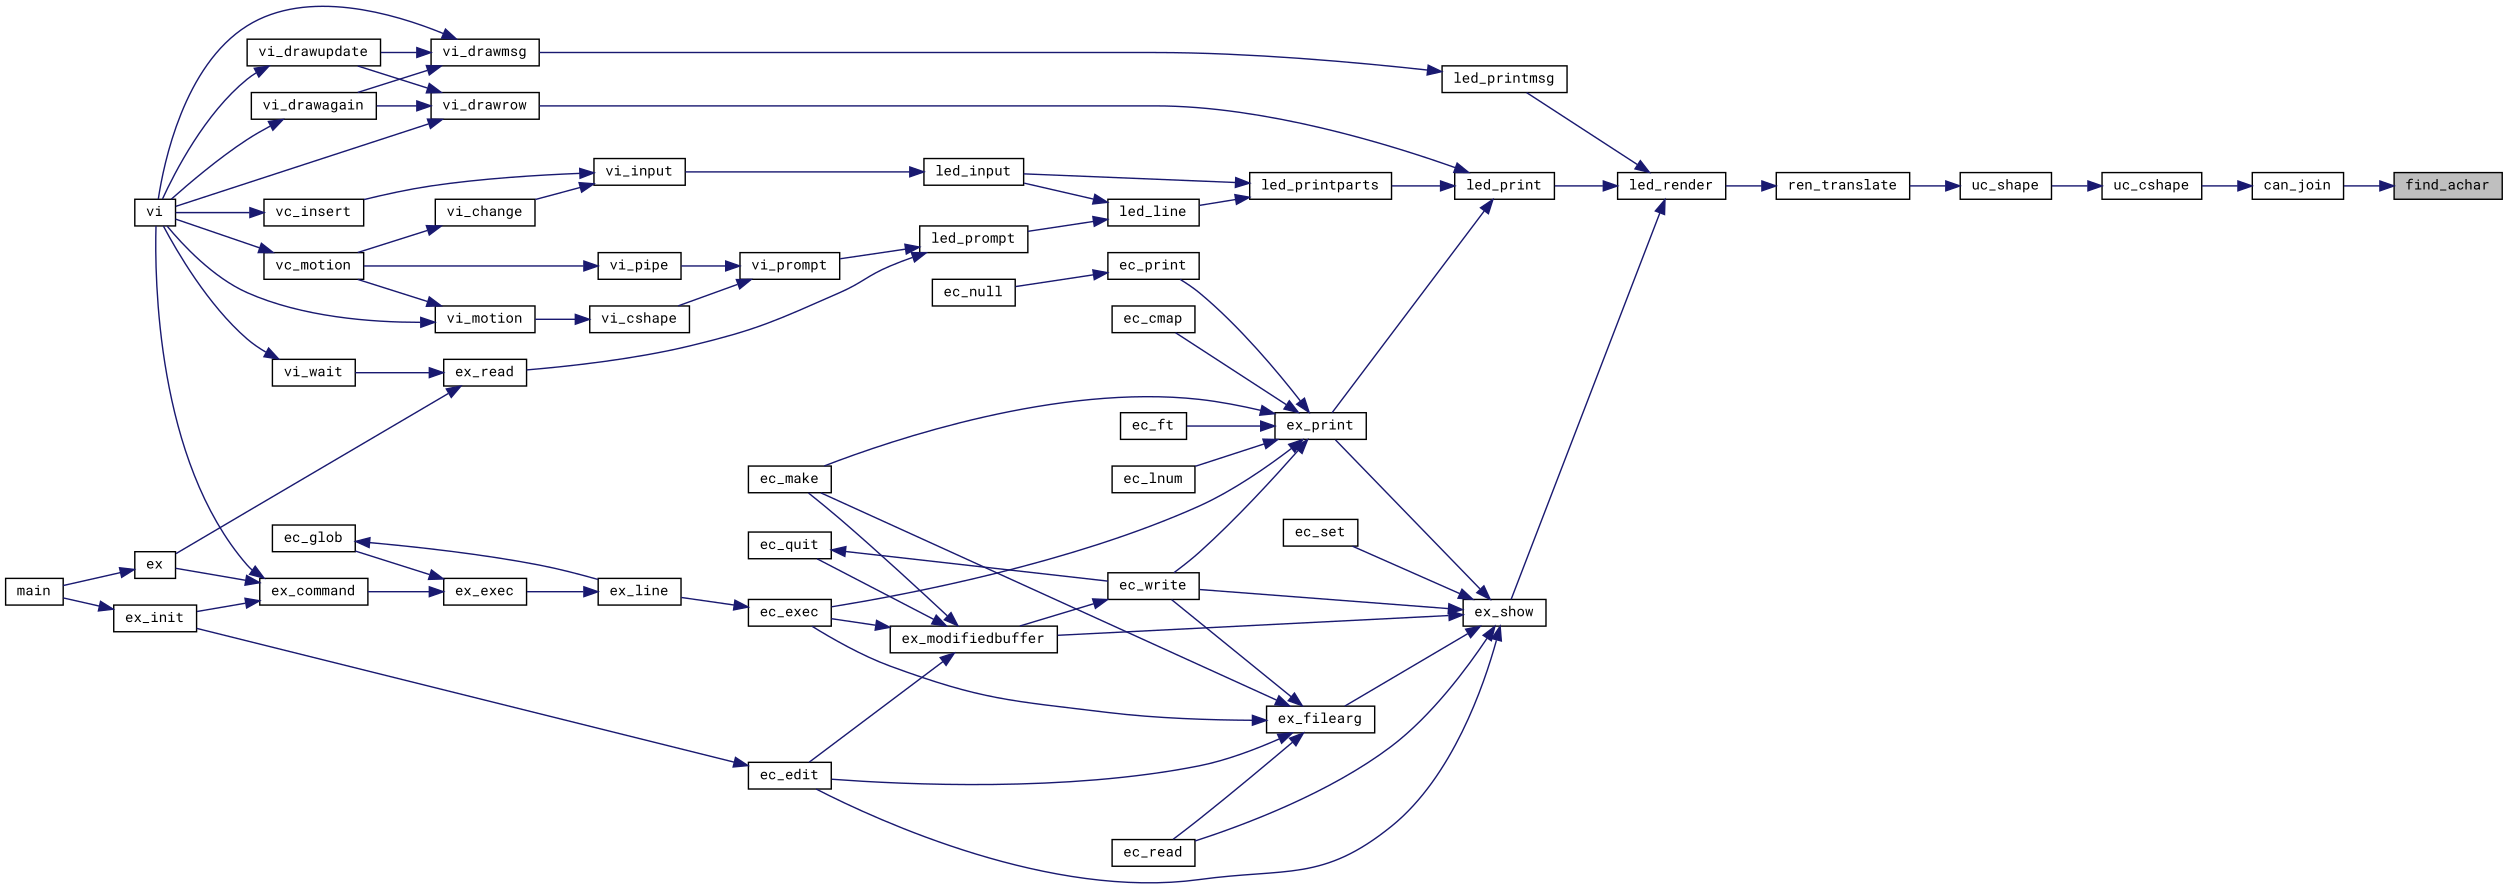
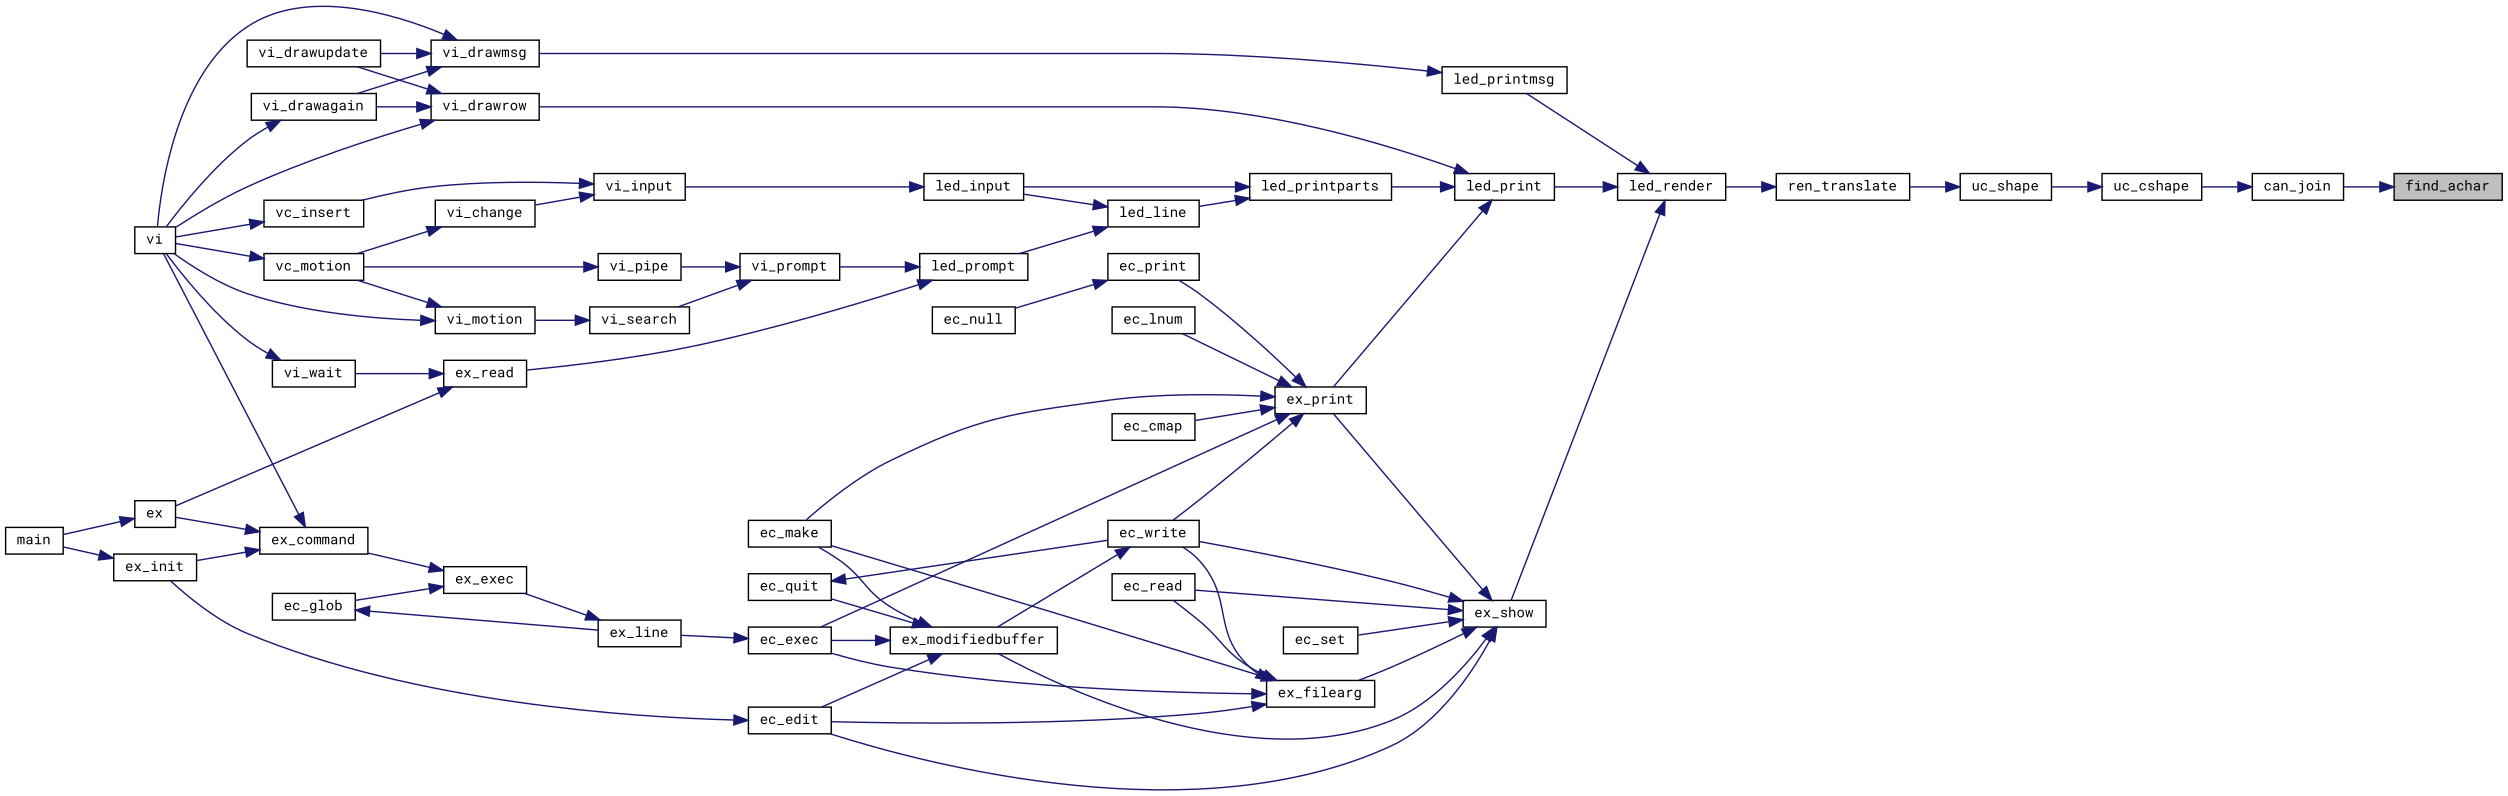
(202, 130) -> none
(640, 319) -> (640, 320)
(1154, 426) -> none
